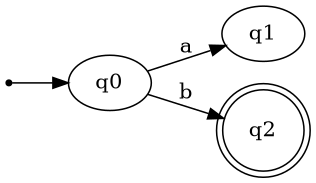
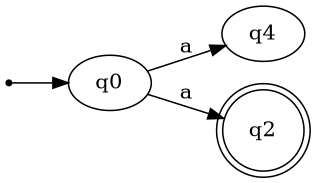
(263, 34) -> (263, 34)
(187, 93) -> (187, 93)
